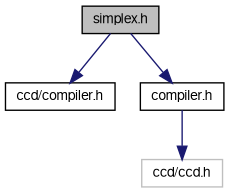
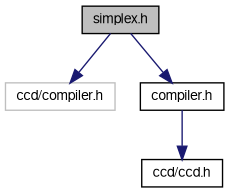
(60, 97) -> (60, 97)
(182, 173) -> (182, 173)
